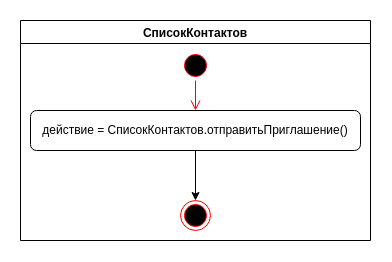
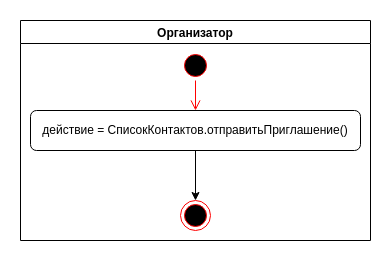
(195, 33) -> (195, 33)
